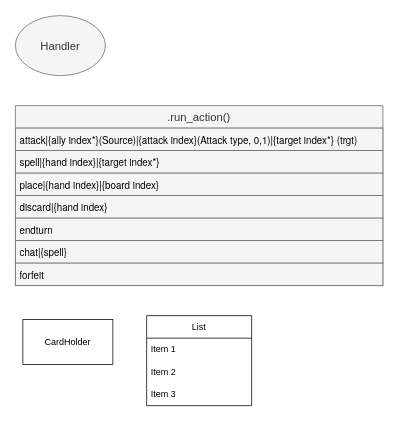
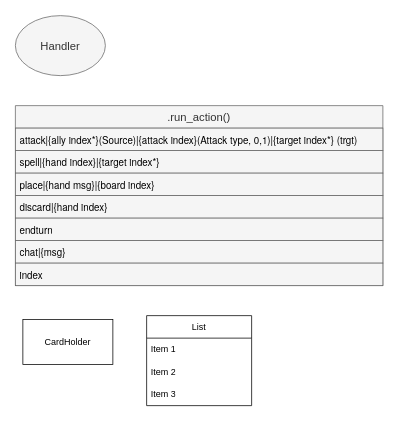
(110, 184) -> (106, 184)
(53, 252) -> (50, 252)
(40, 274) -> (34, 274)
